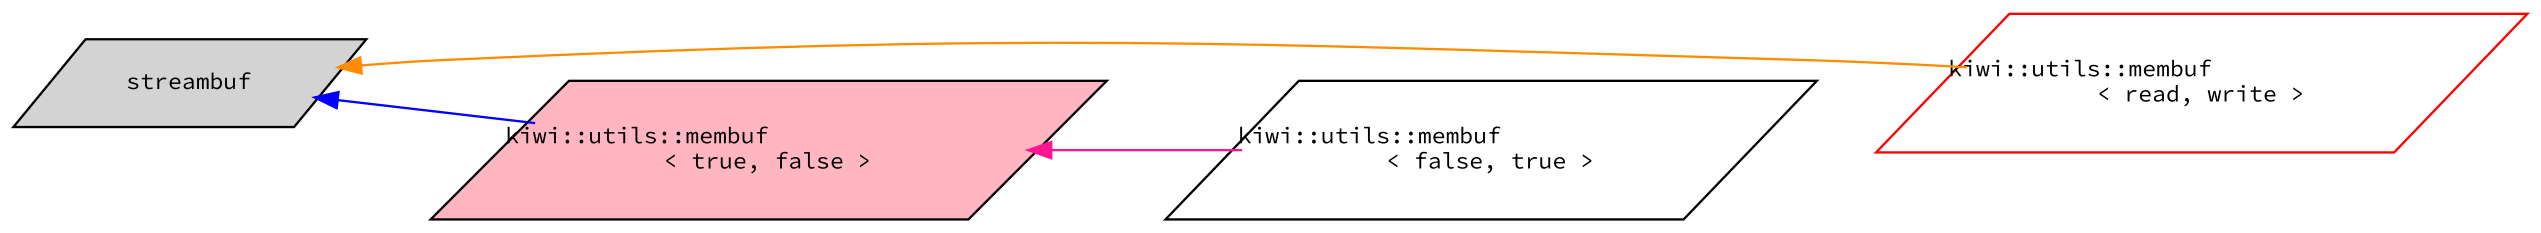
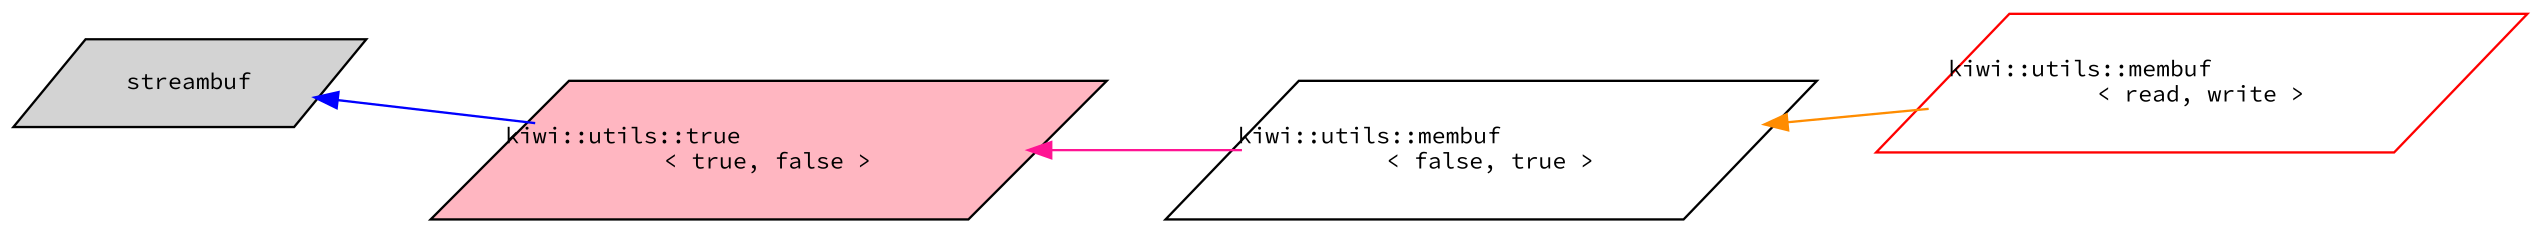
(1164, 44) -> (1858, 116)
(769, 150) -> (769, 150)
